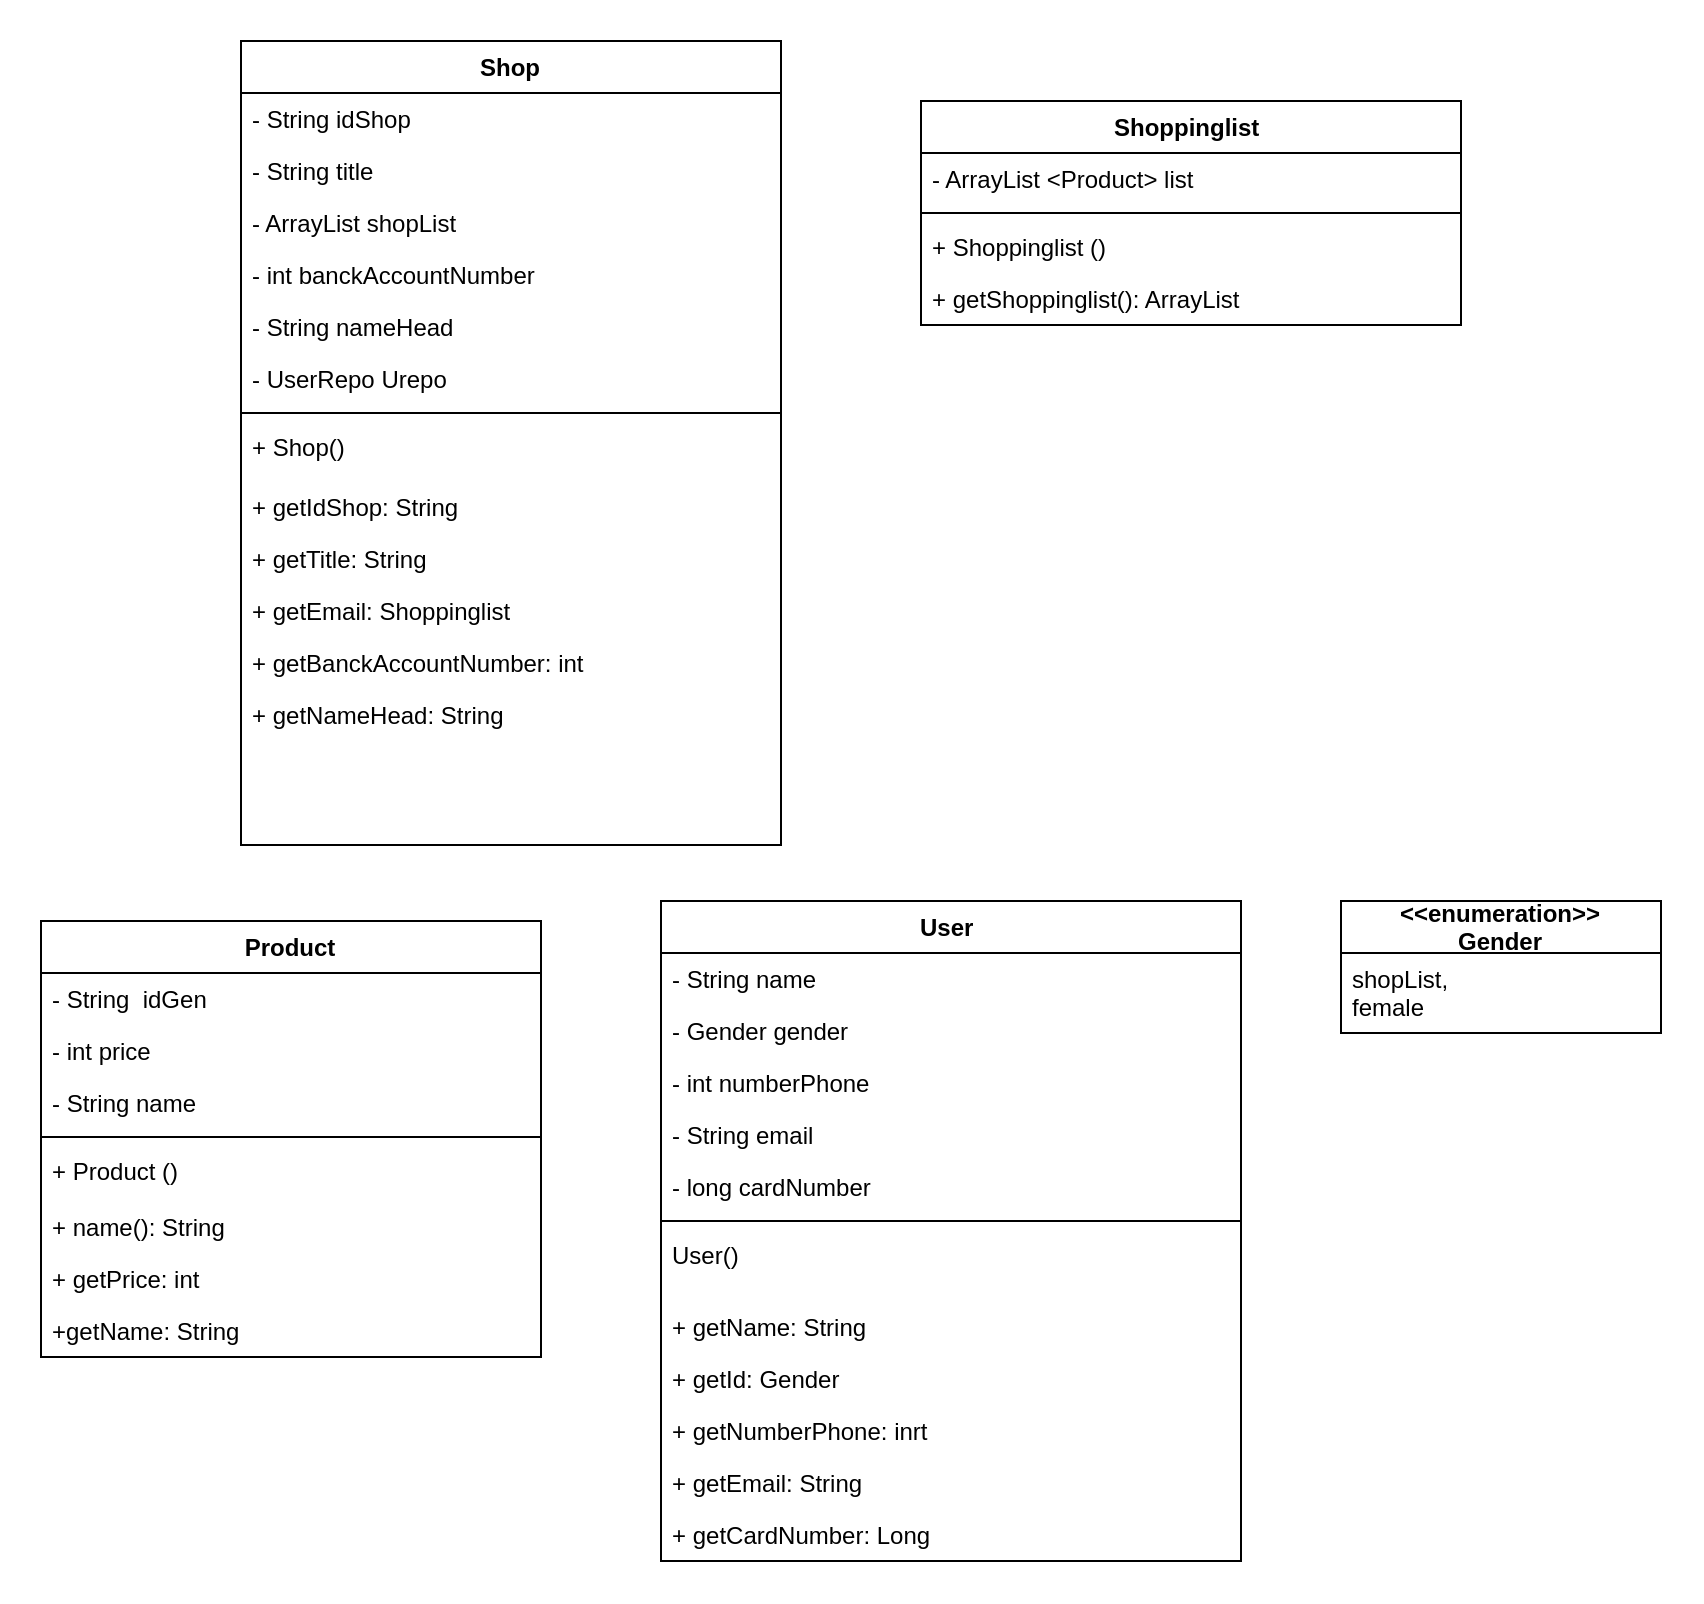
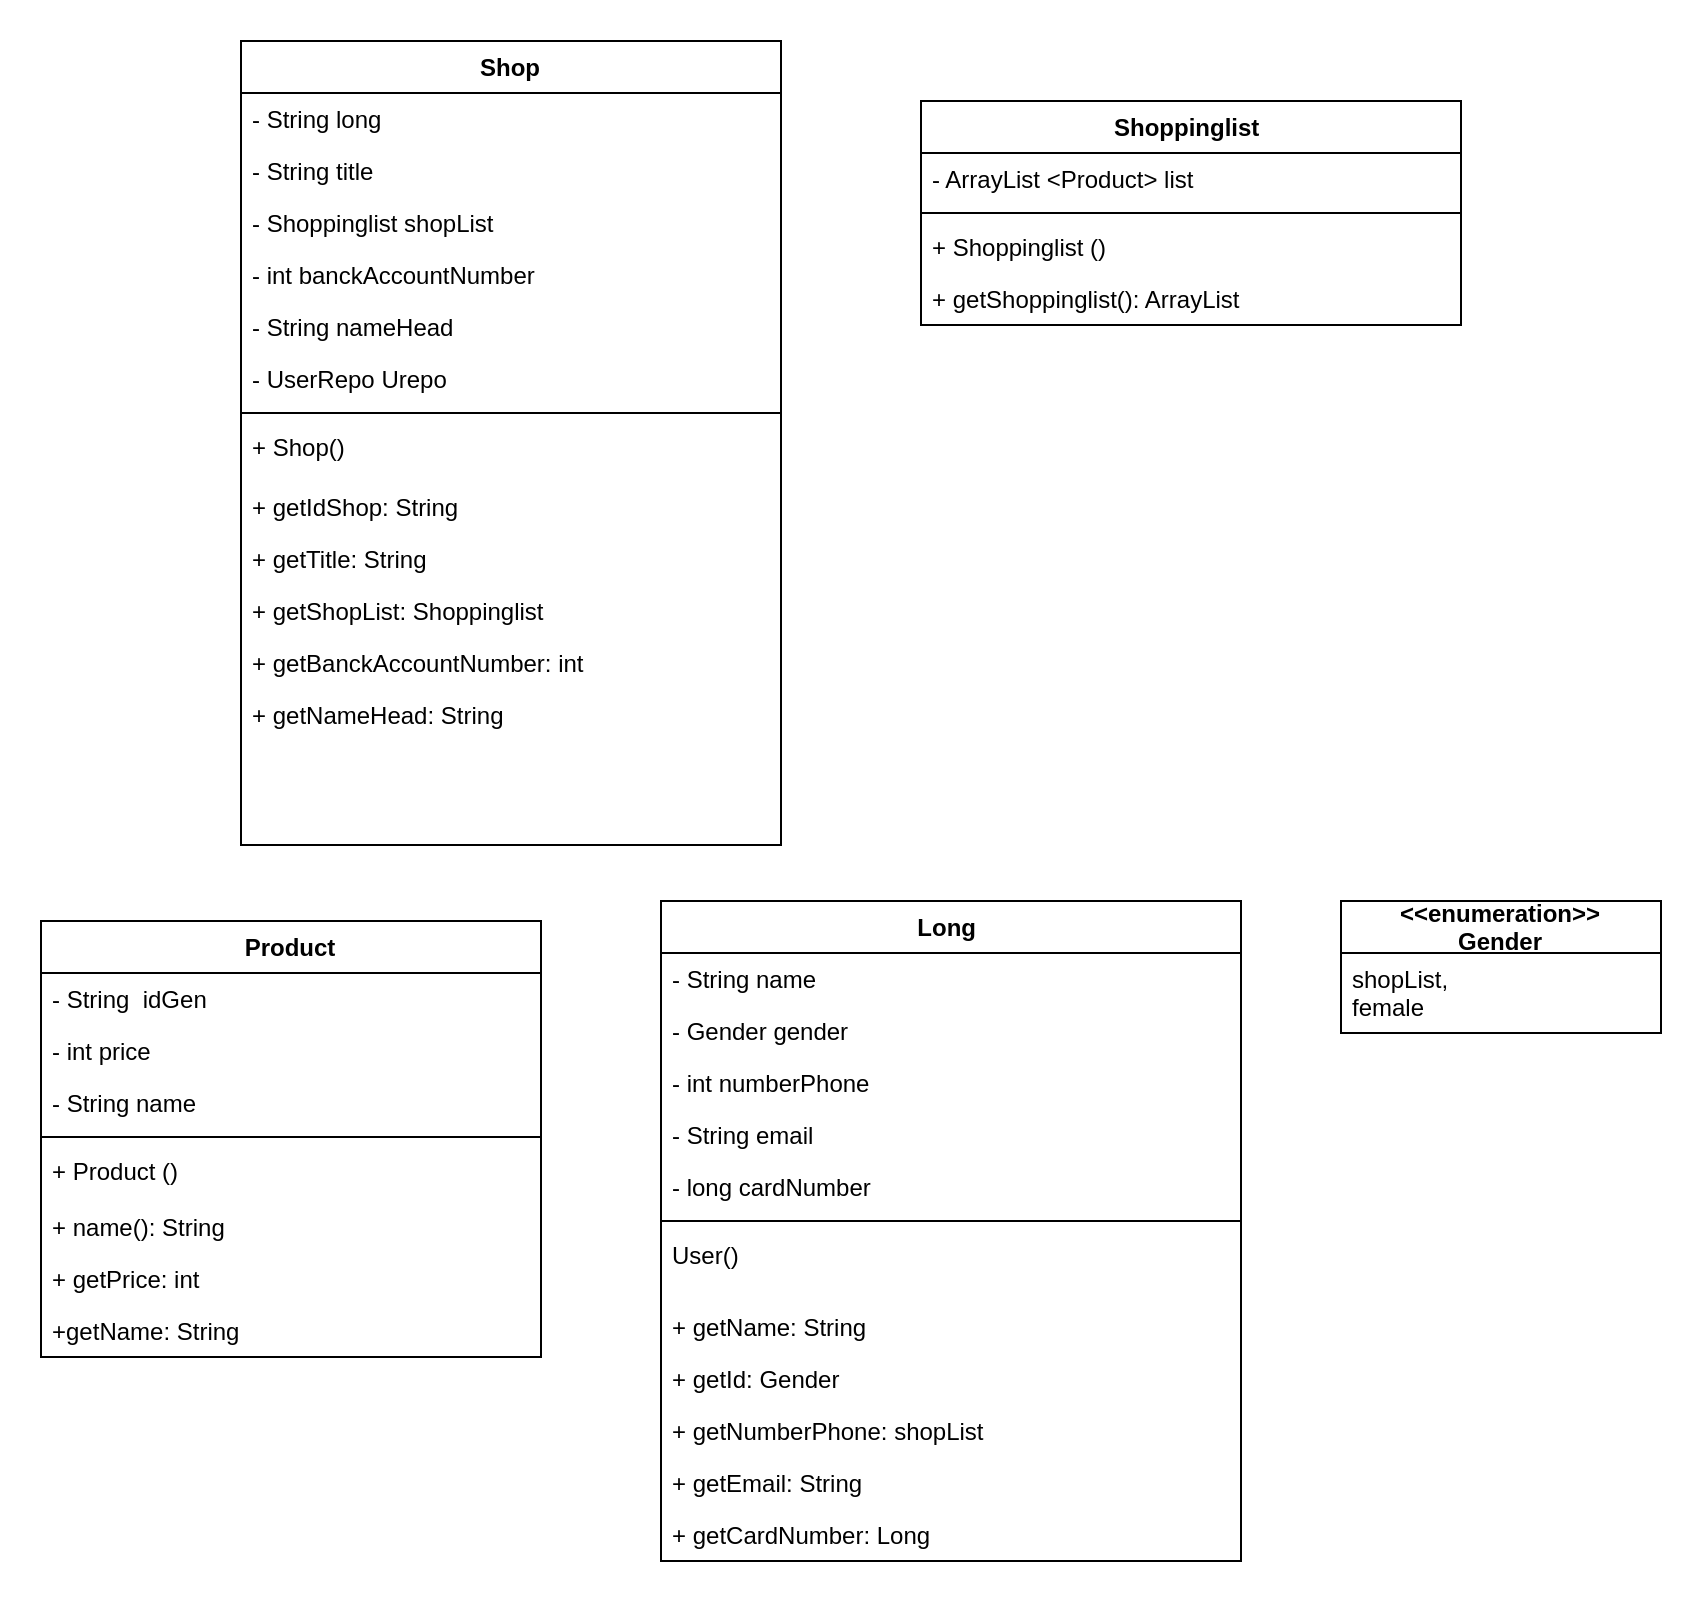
(340, 120) -> (327, 120)
(374, 224) -> (388, 224)
(388, 612) -> (412, 612)
(950, 928) -> (950, 928)
(807, 1432) -> (834, 1432)
